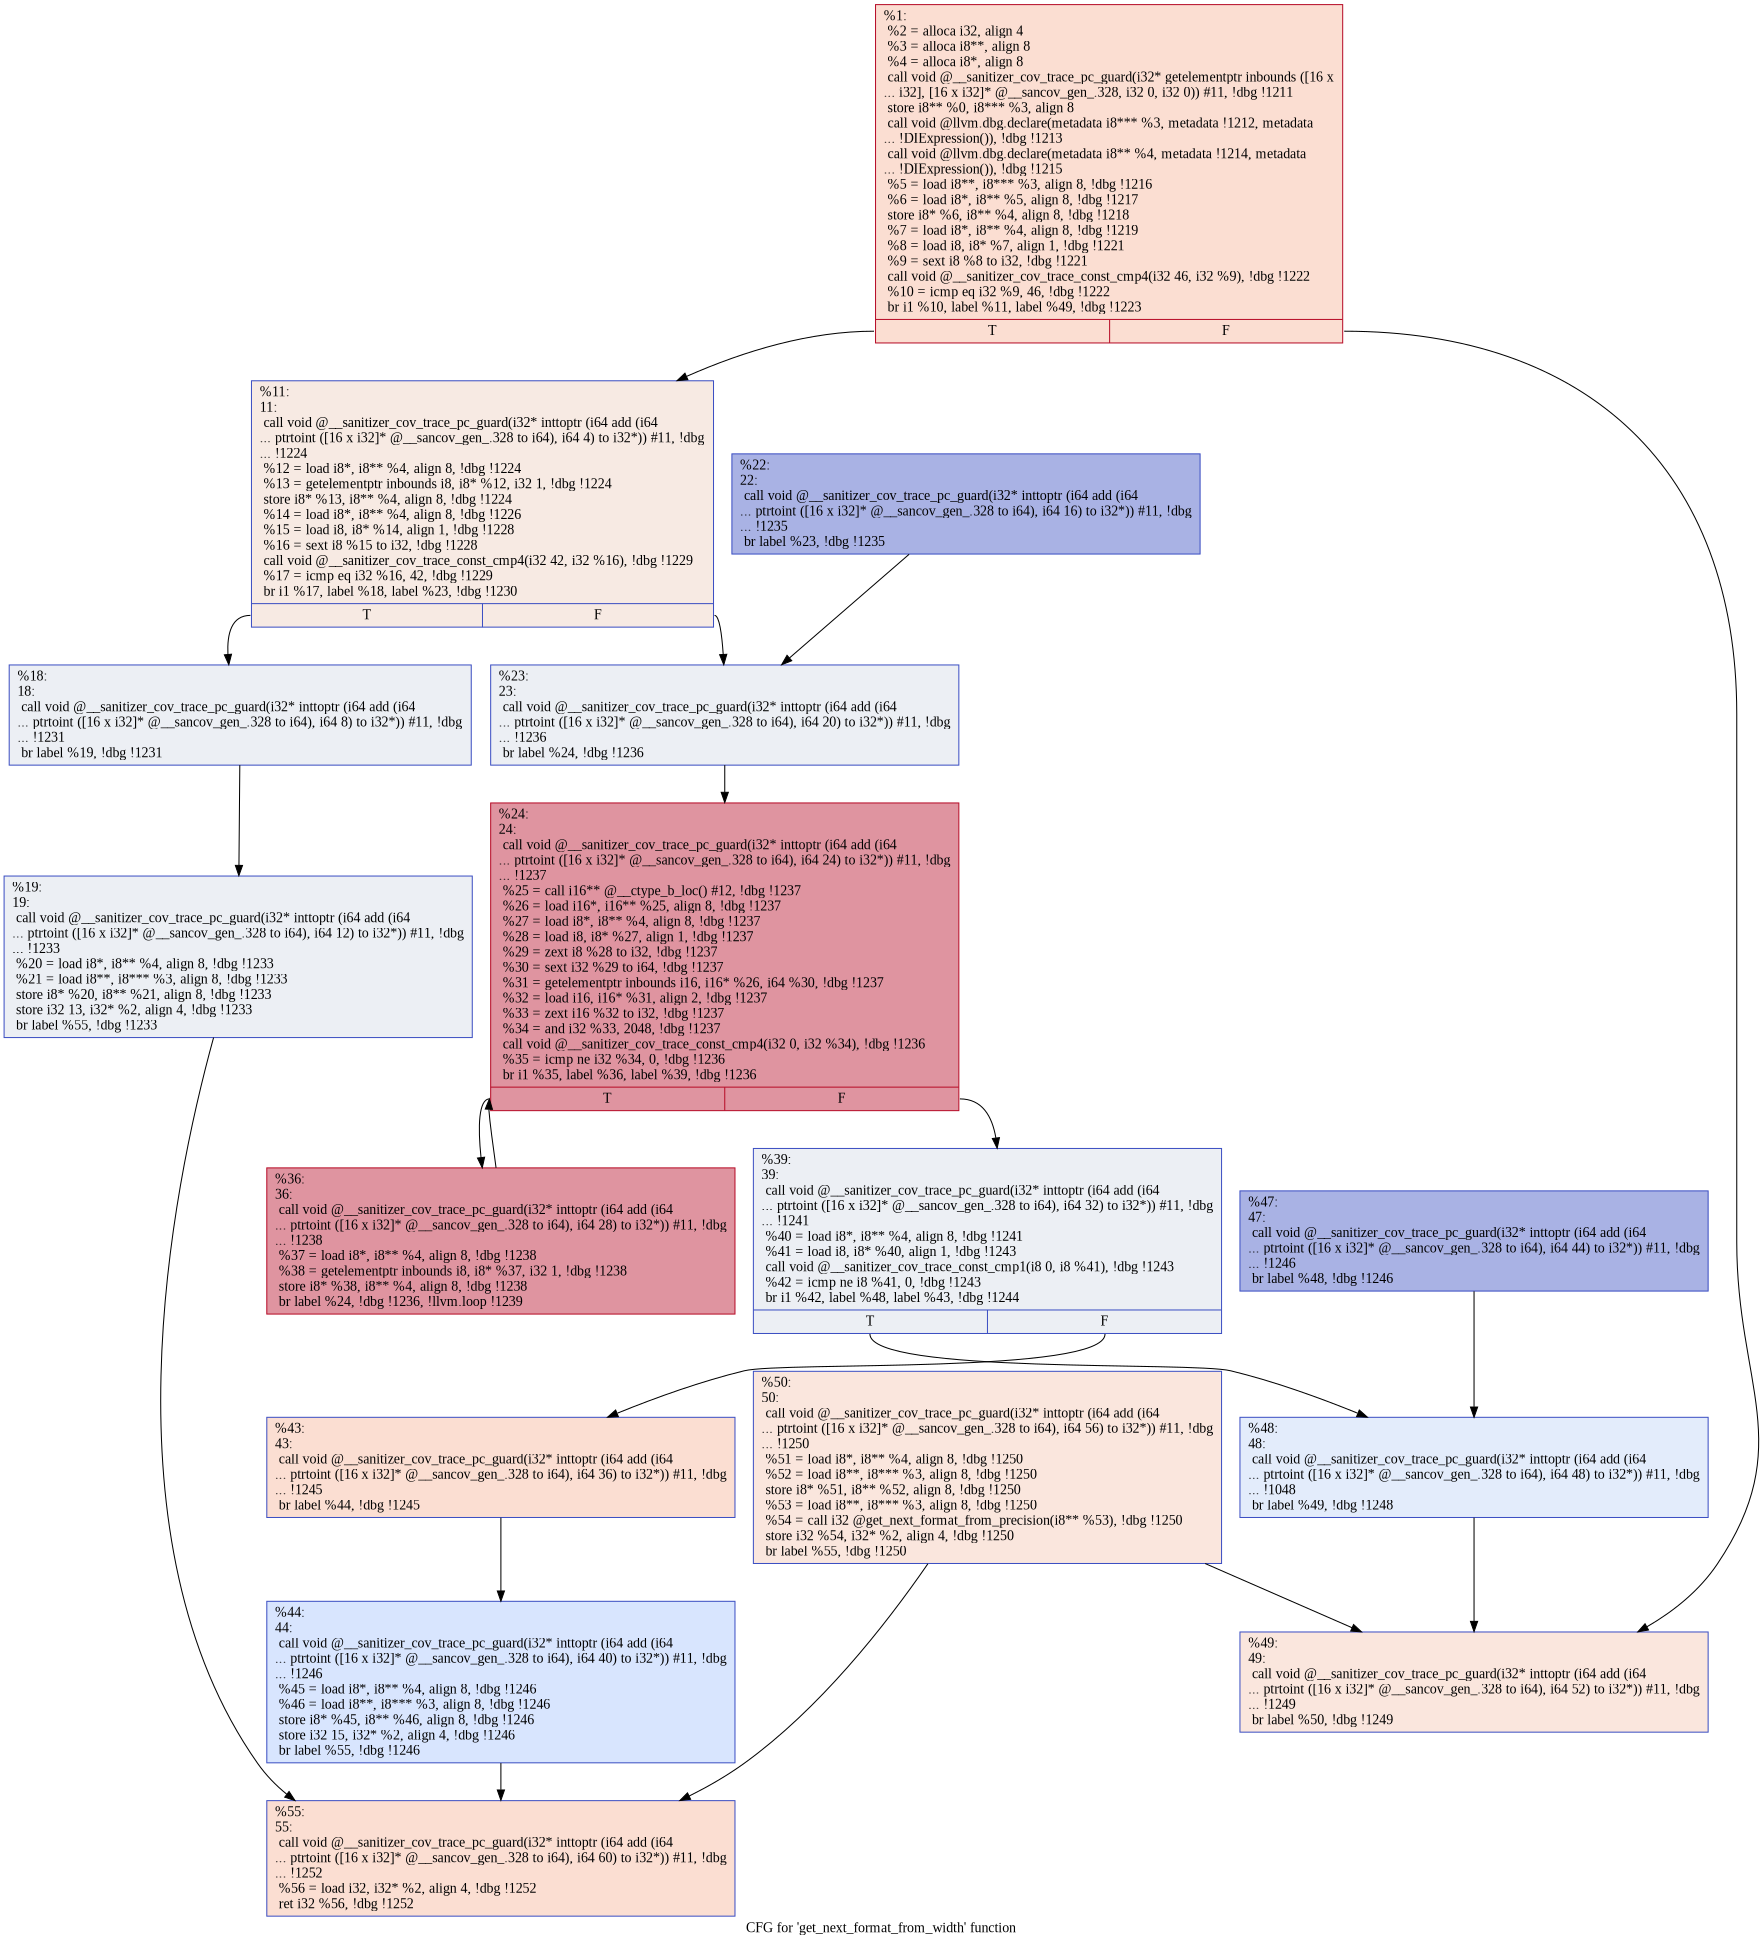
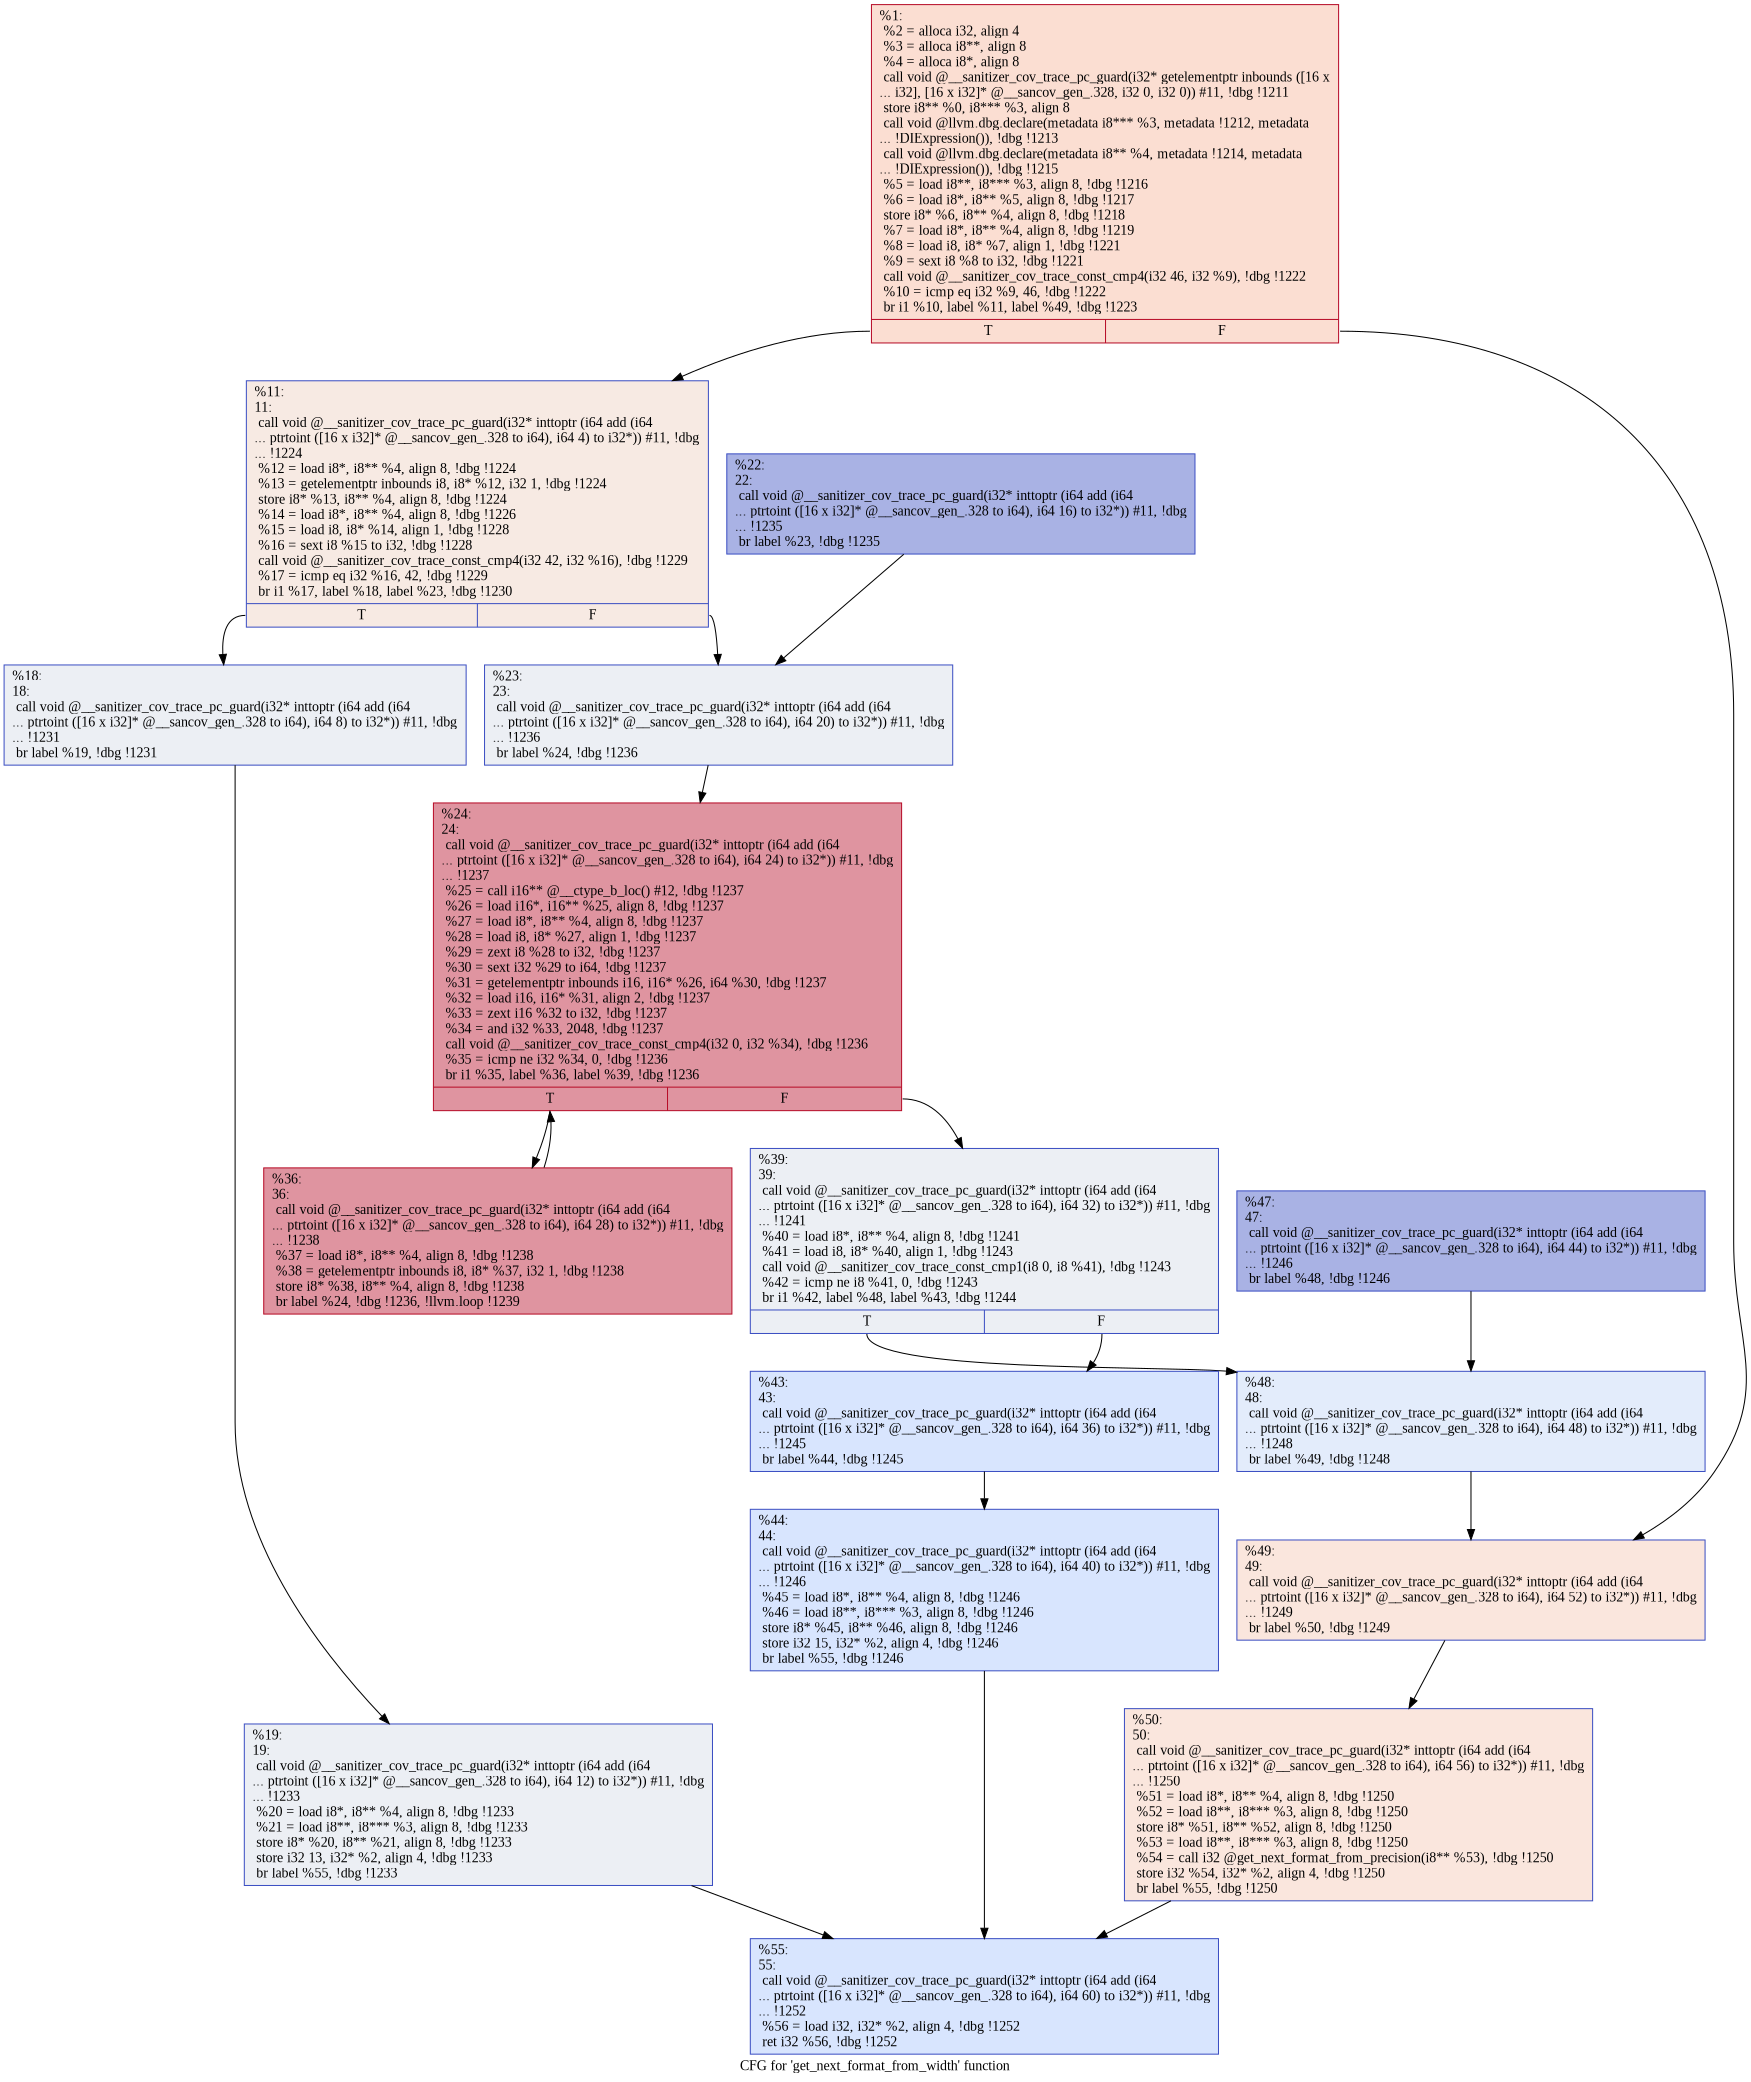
(501, 1467) -> (984, 1421)
(1272, 1490) -> (1269, 1444)
(1279, 1596) -> (1429, 1670)
(501, 1858) -> (984, 1996)
